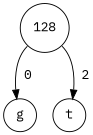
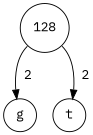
(24, 76) -> (24, 76)
